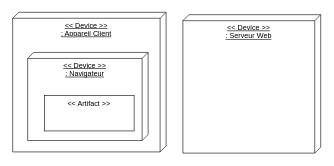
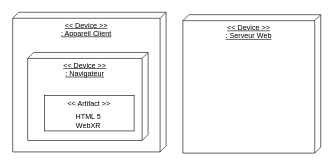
none -> (88, 121)
